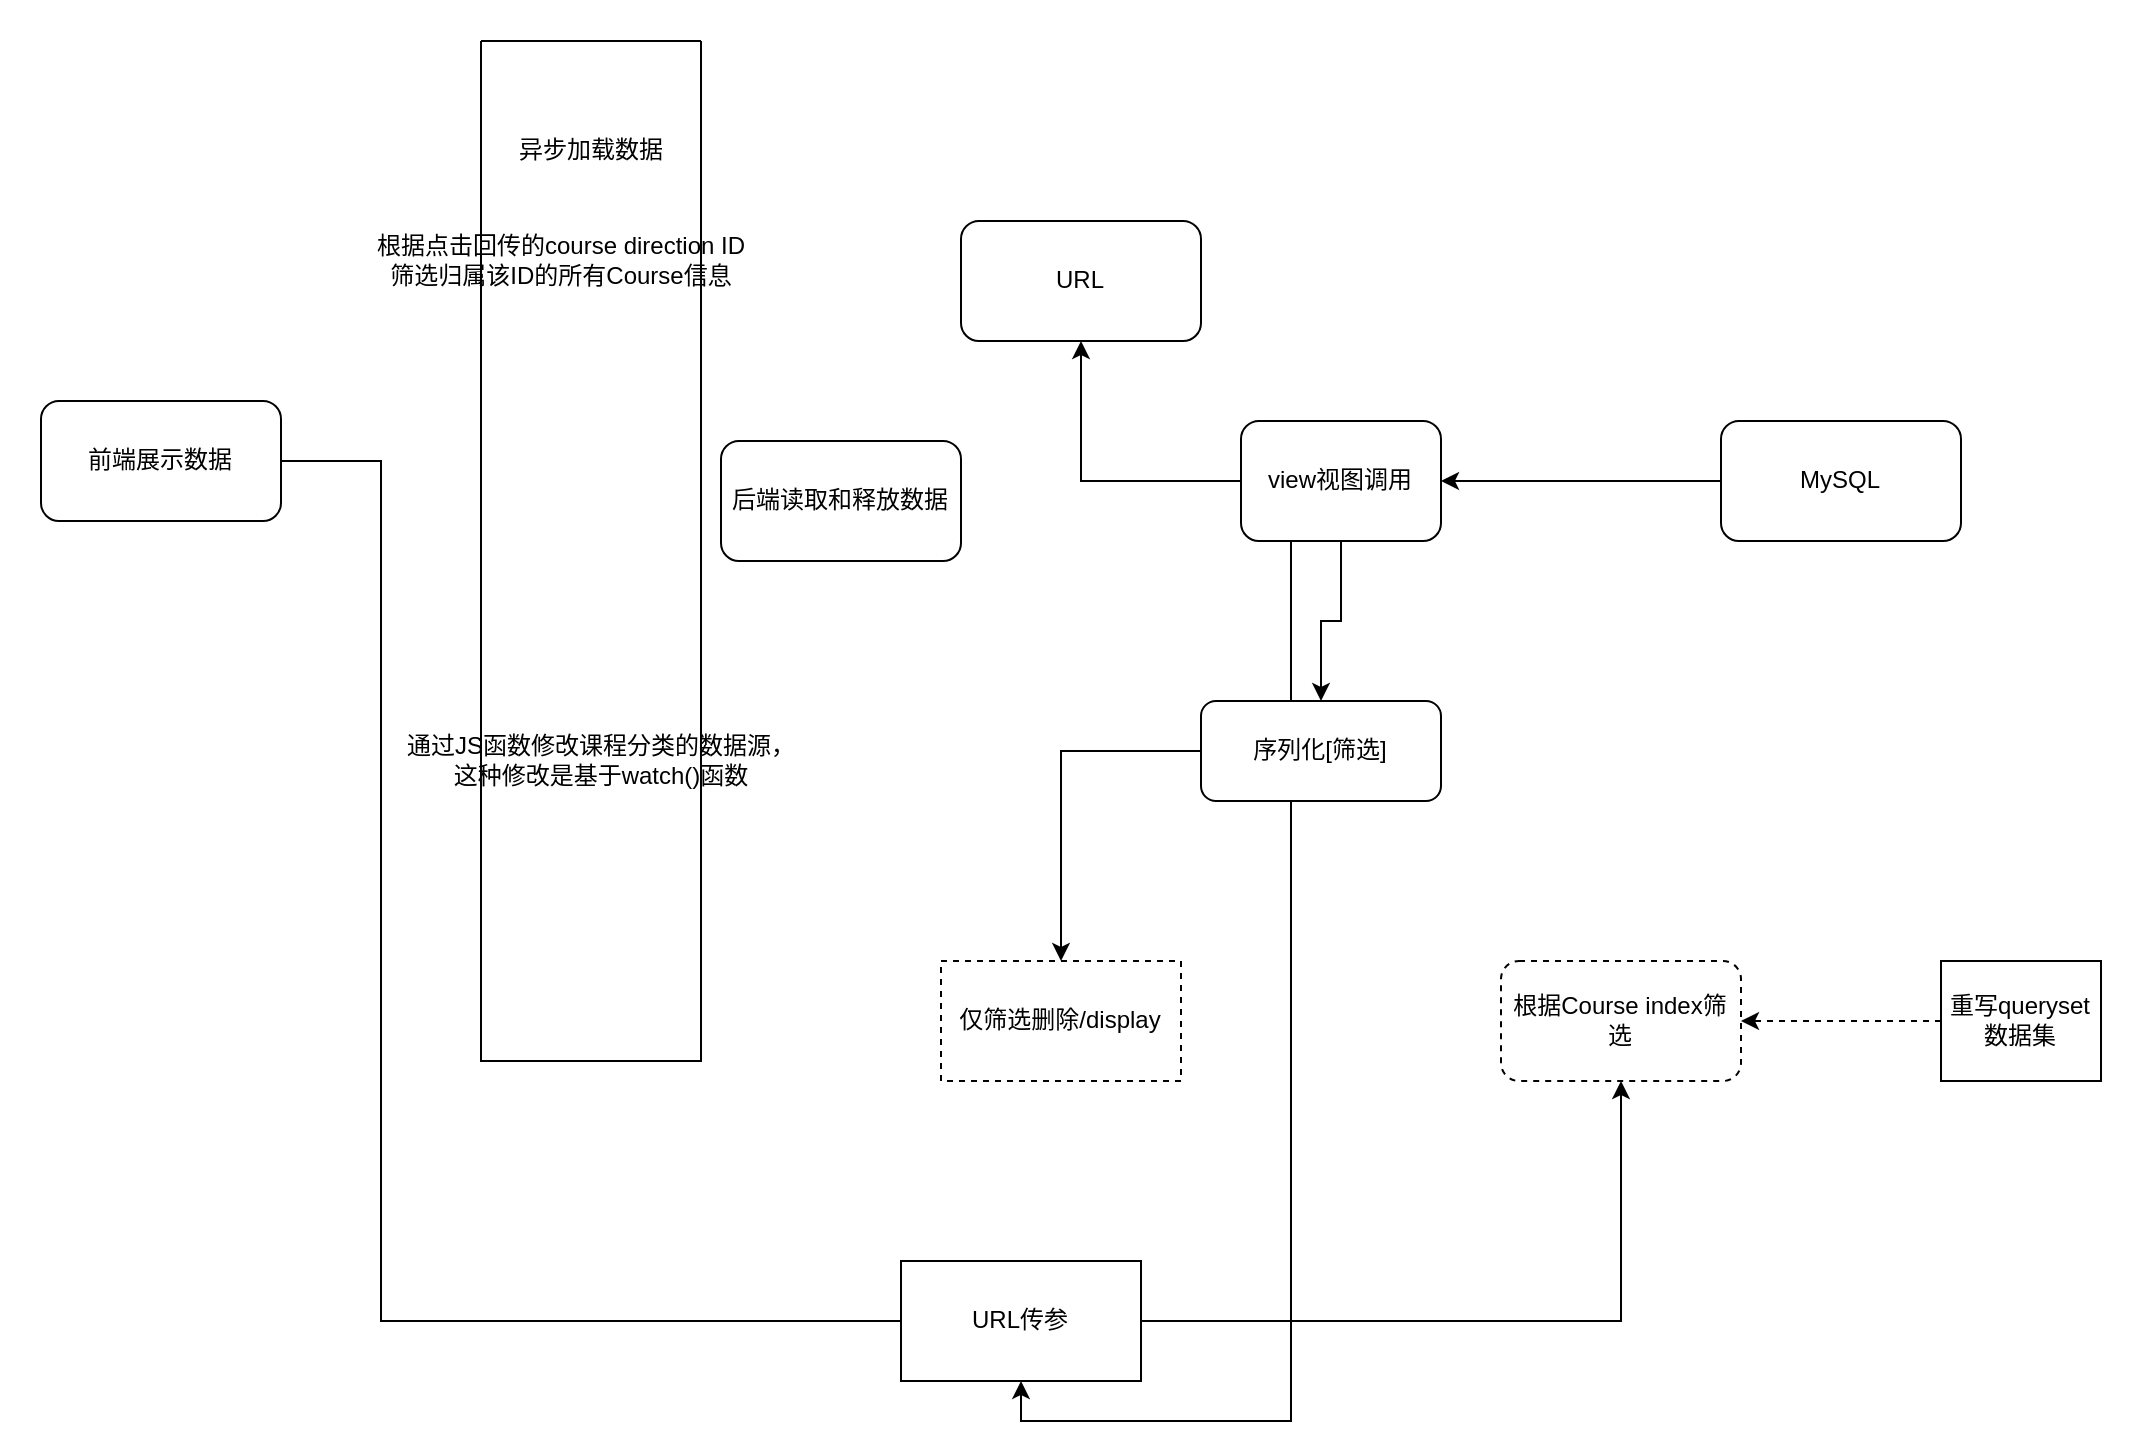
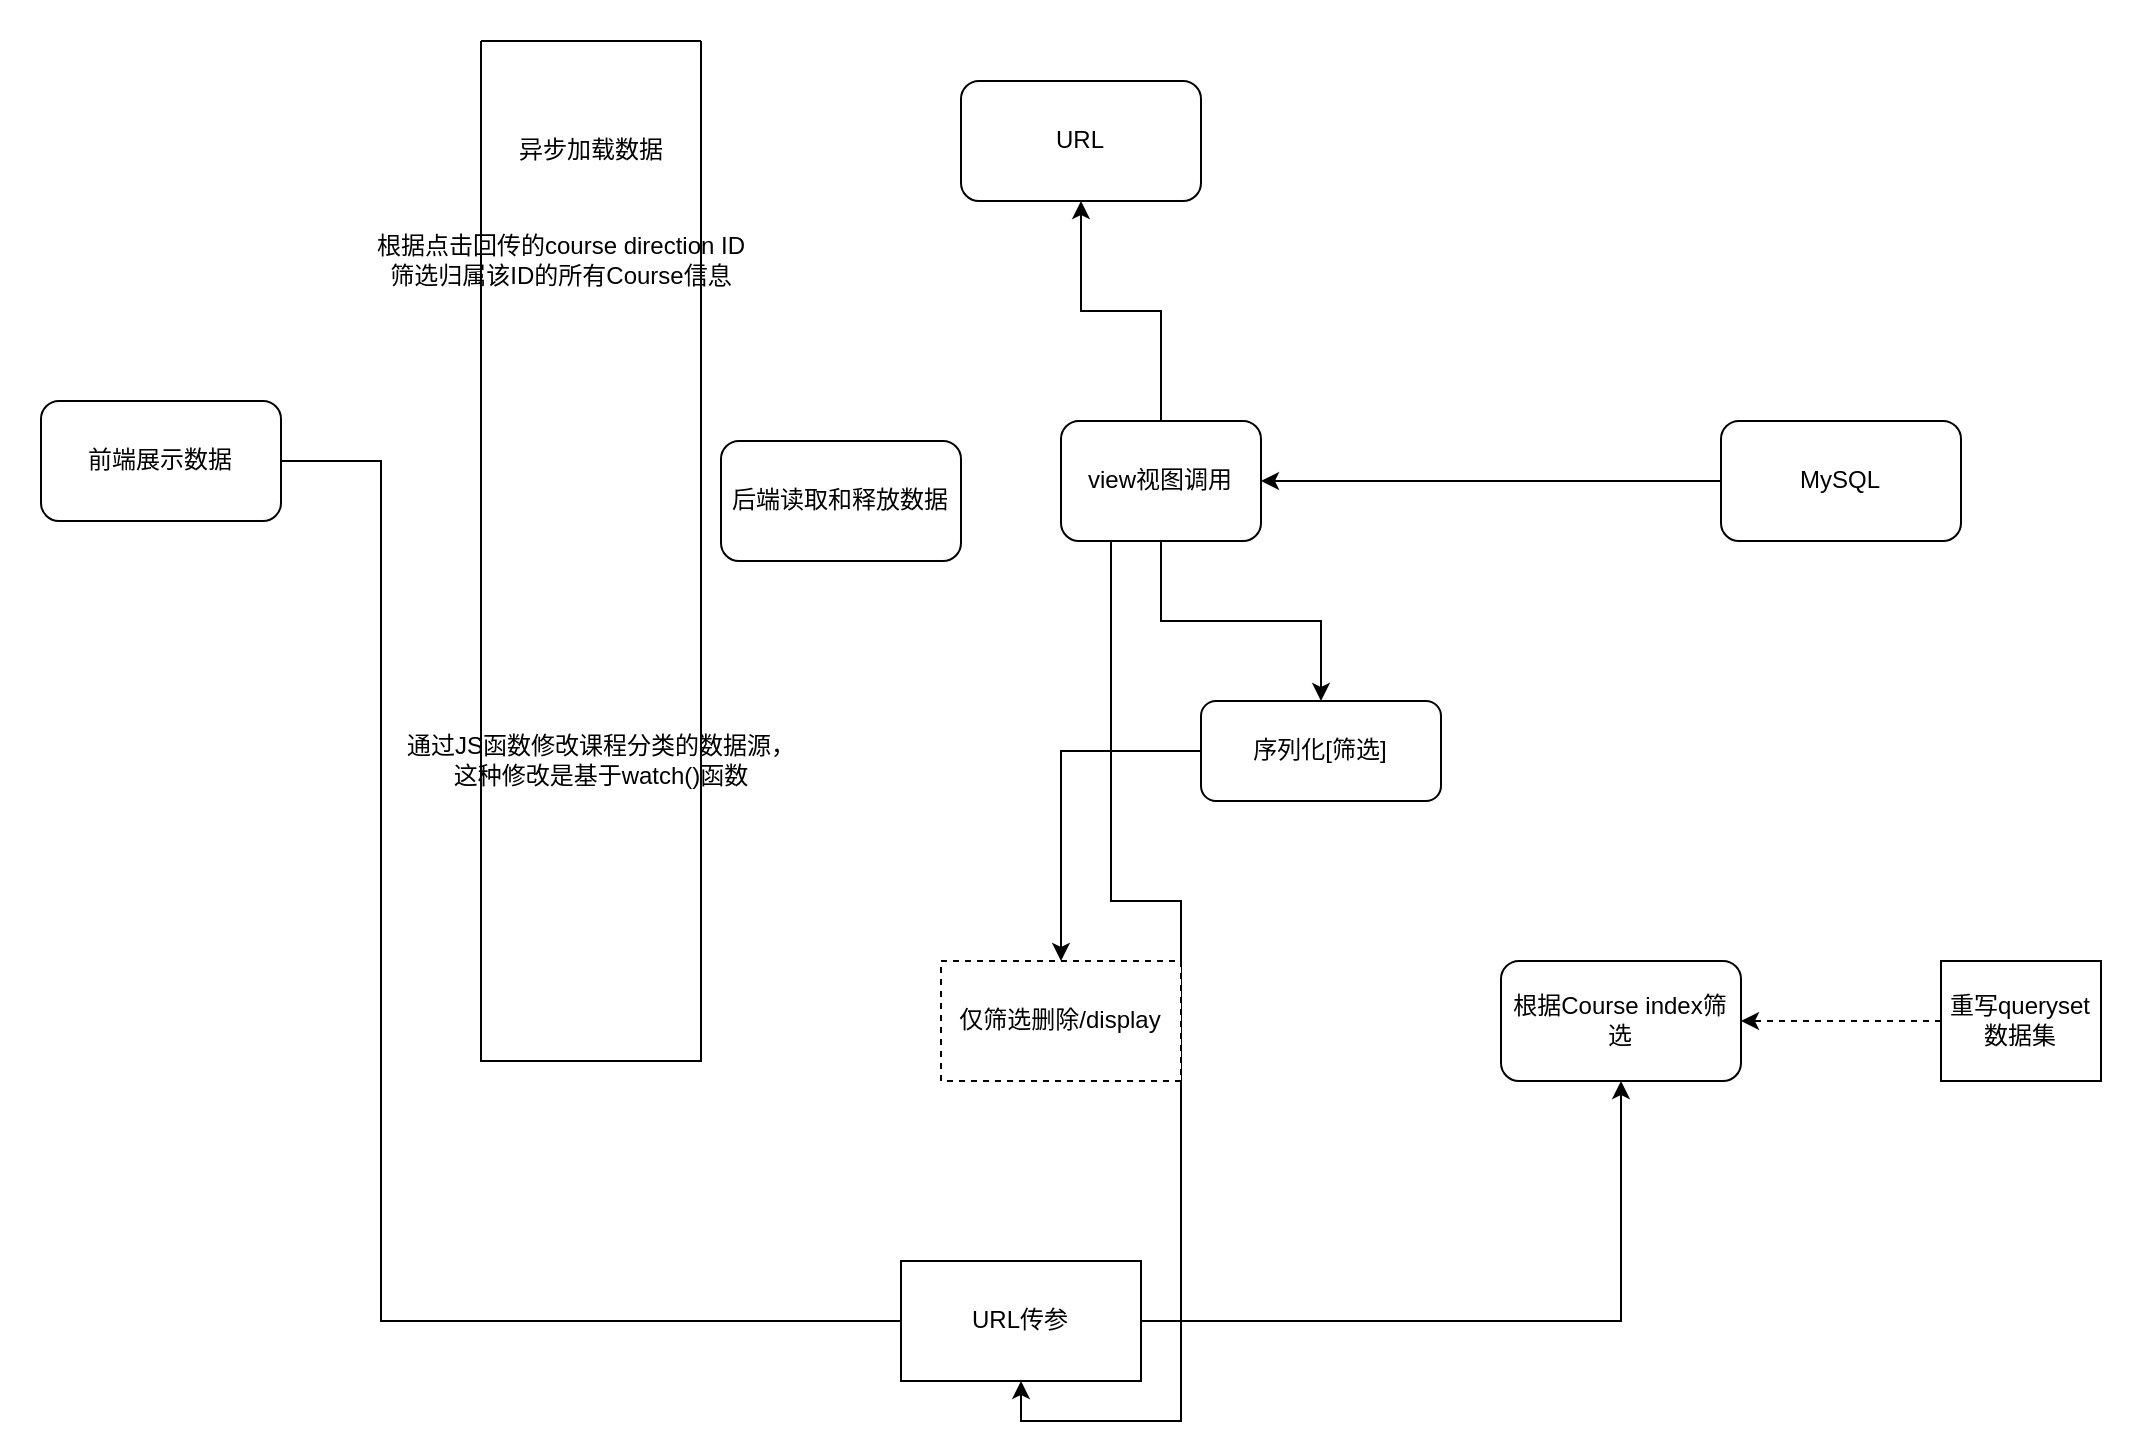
(1081, 281) -> (1081, 141)
(1341, 481) -> (1161, 481)
(1621, 1021) -> (1621, 1021)
